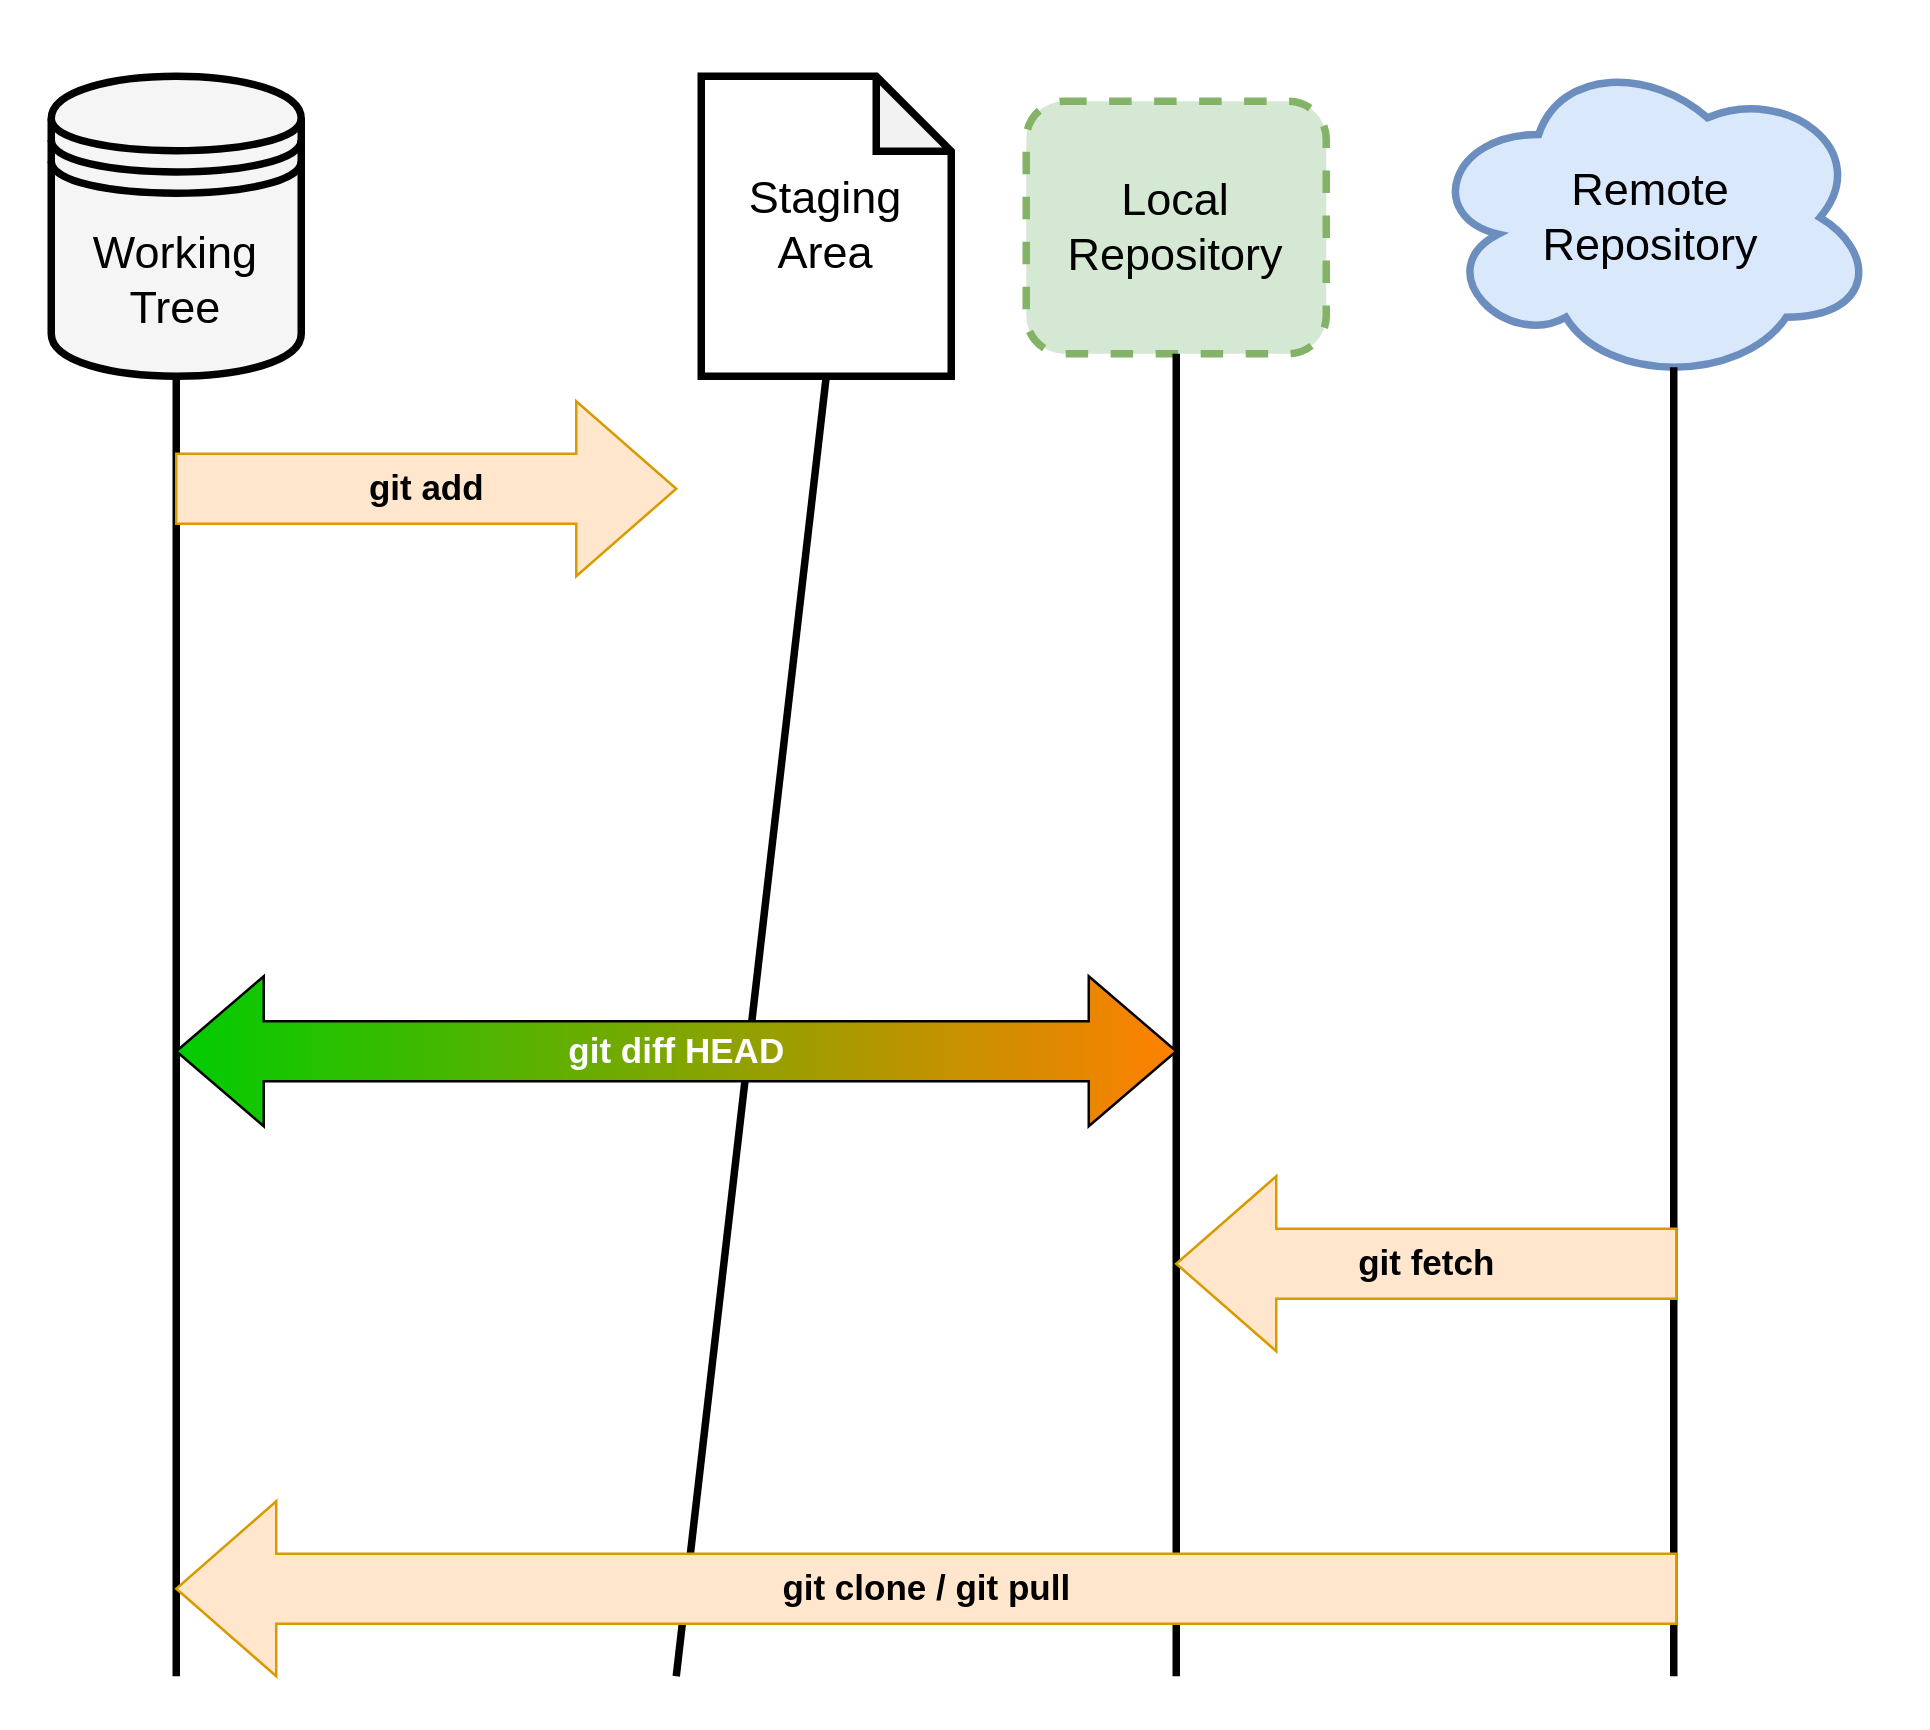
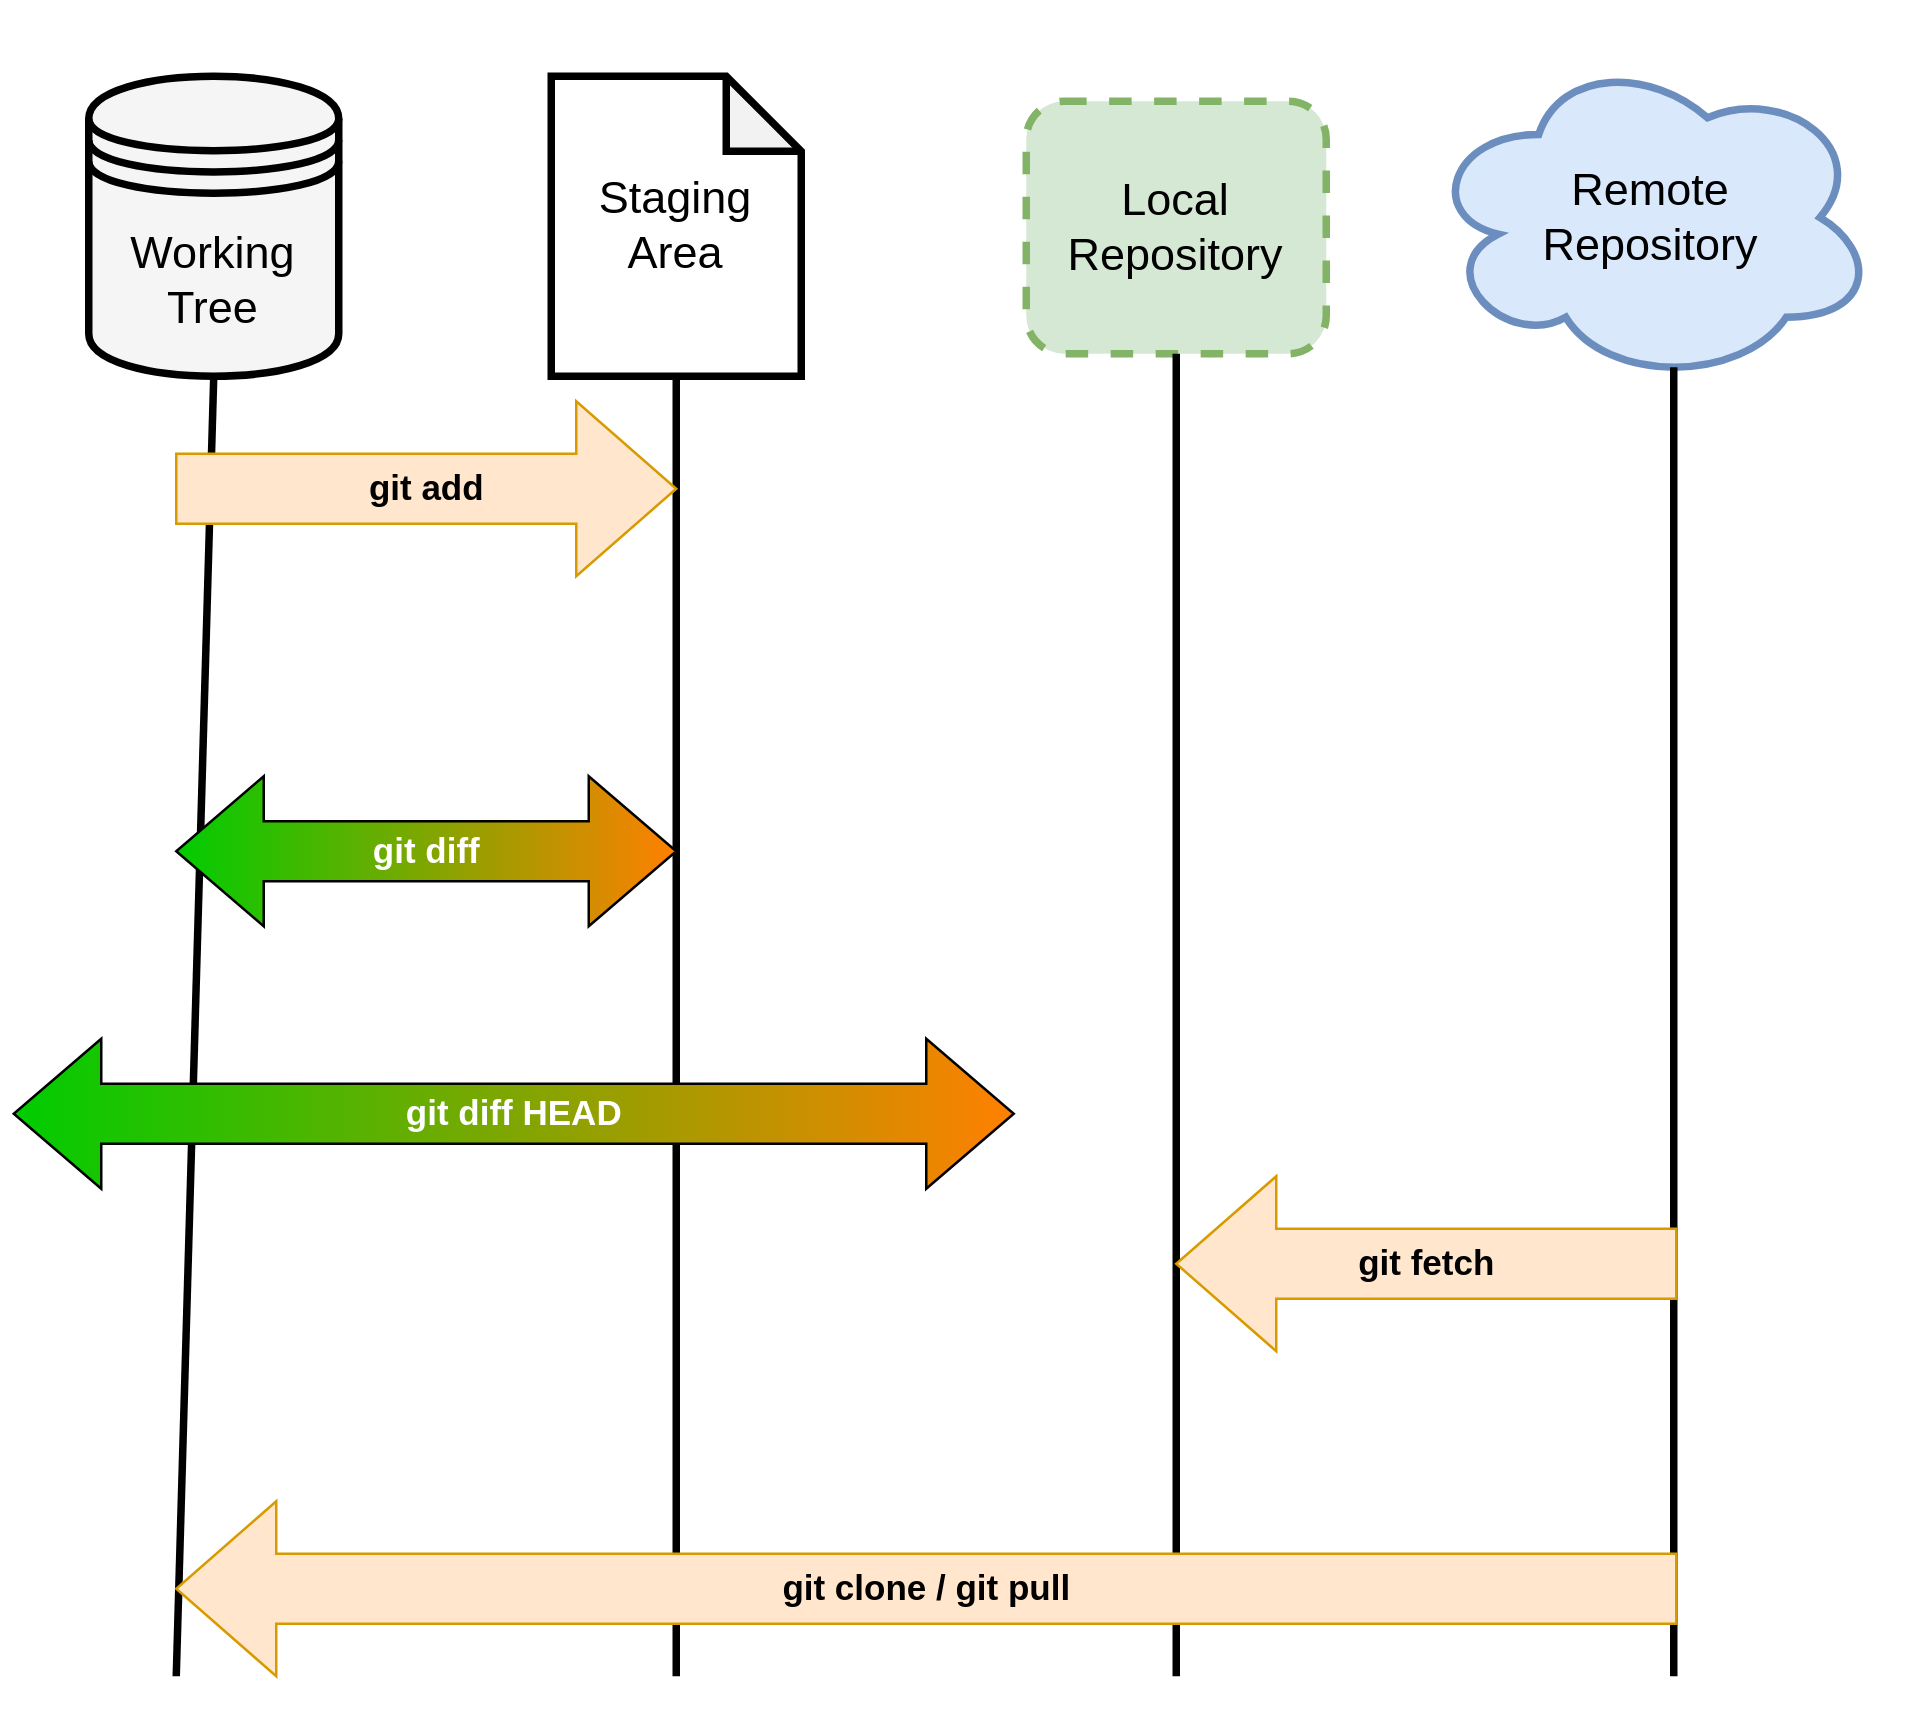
(176, 226) -> (214, 226)
(826, 226) -> (676, 226)
none -> (426, 851)
(676, 1051) -> (514, 1114)
